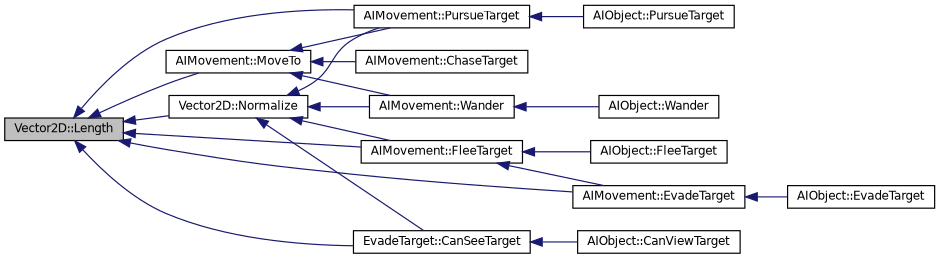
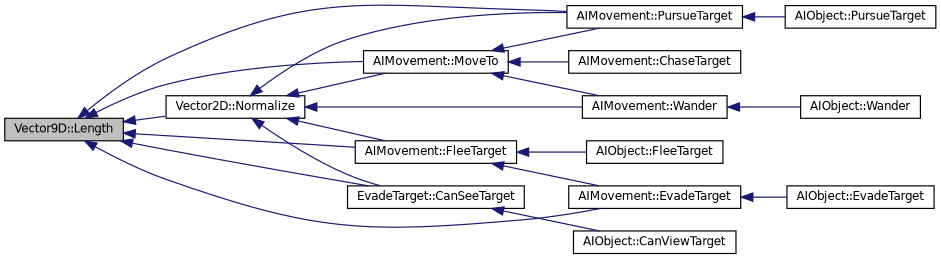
none -> (342, 83)
(64, 129) -> (64, 130)
